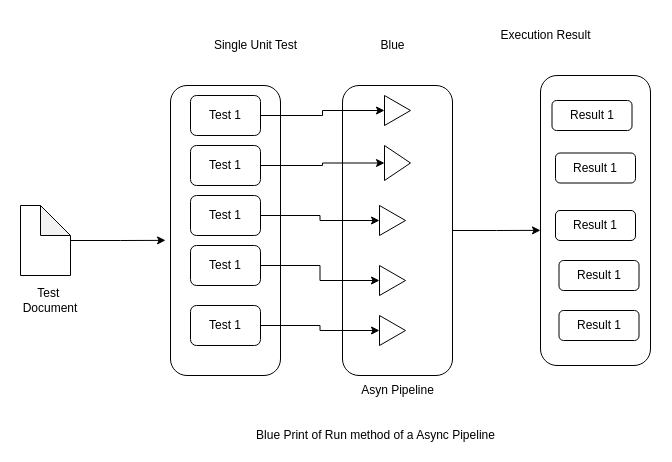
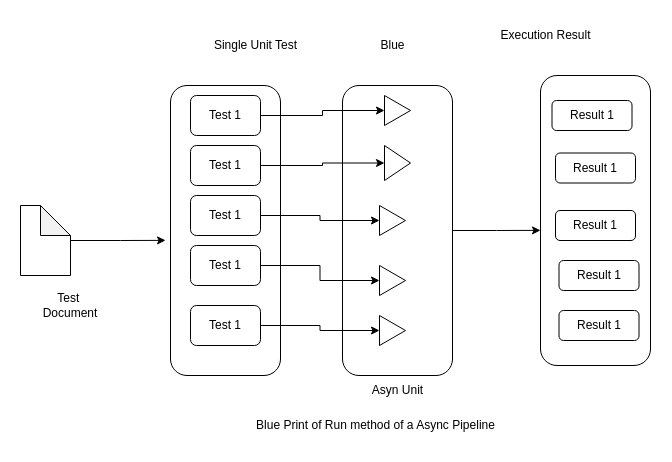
(51, 301) -> (71, 306)
(398, 391) -> (398, 391)
(376, 436) -> (376, 426)
